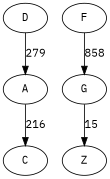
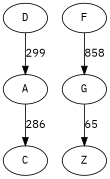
(36, 54) -> (36, 54)
(36, 125) -> (36, 125)
(91, 125) -> (91, 125)
